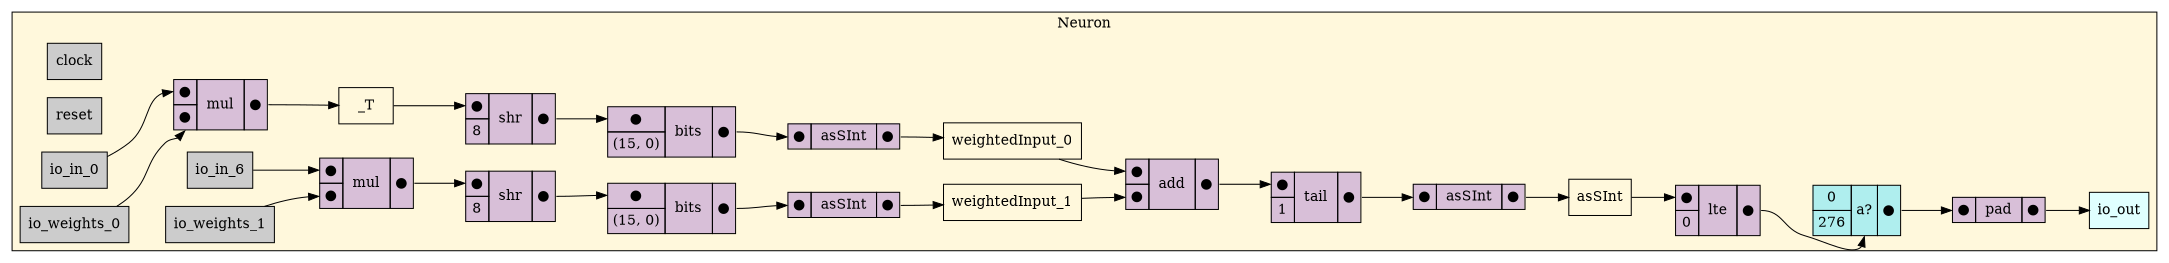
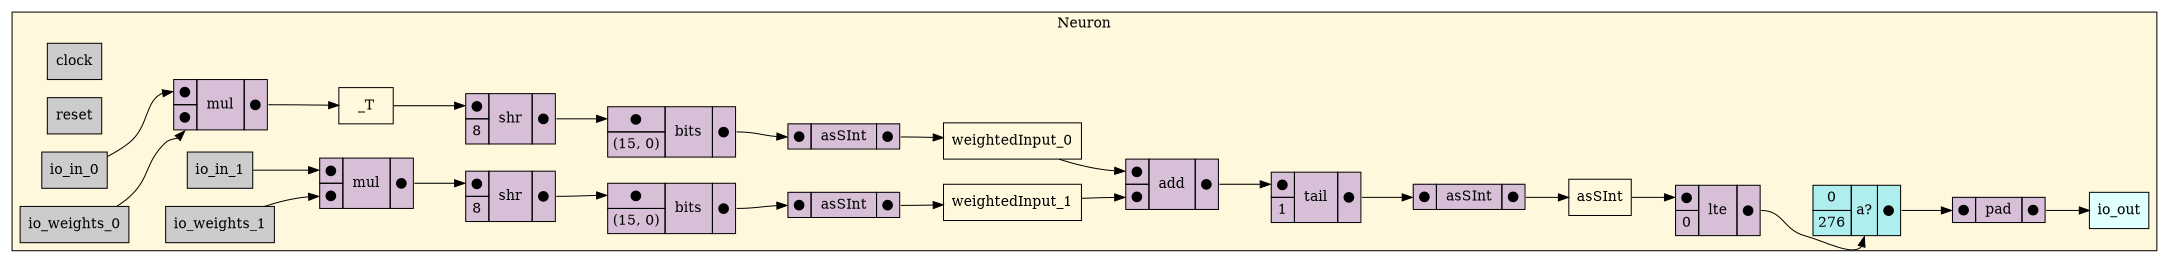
(220, 170) -> (220, 170)
